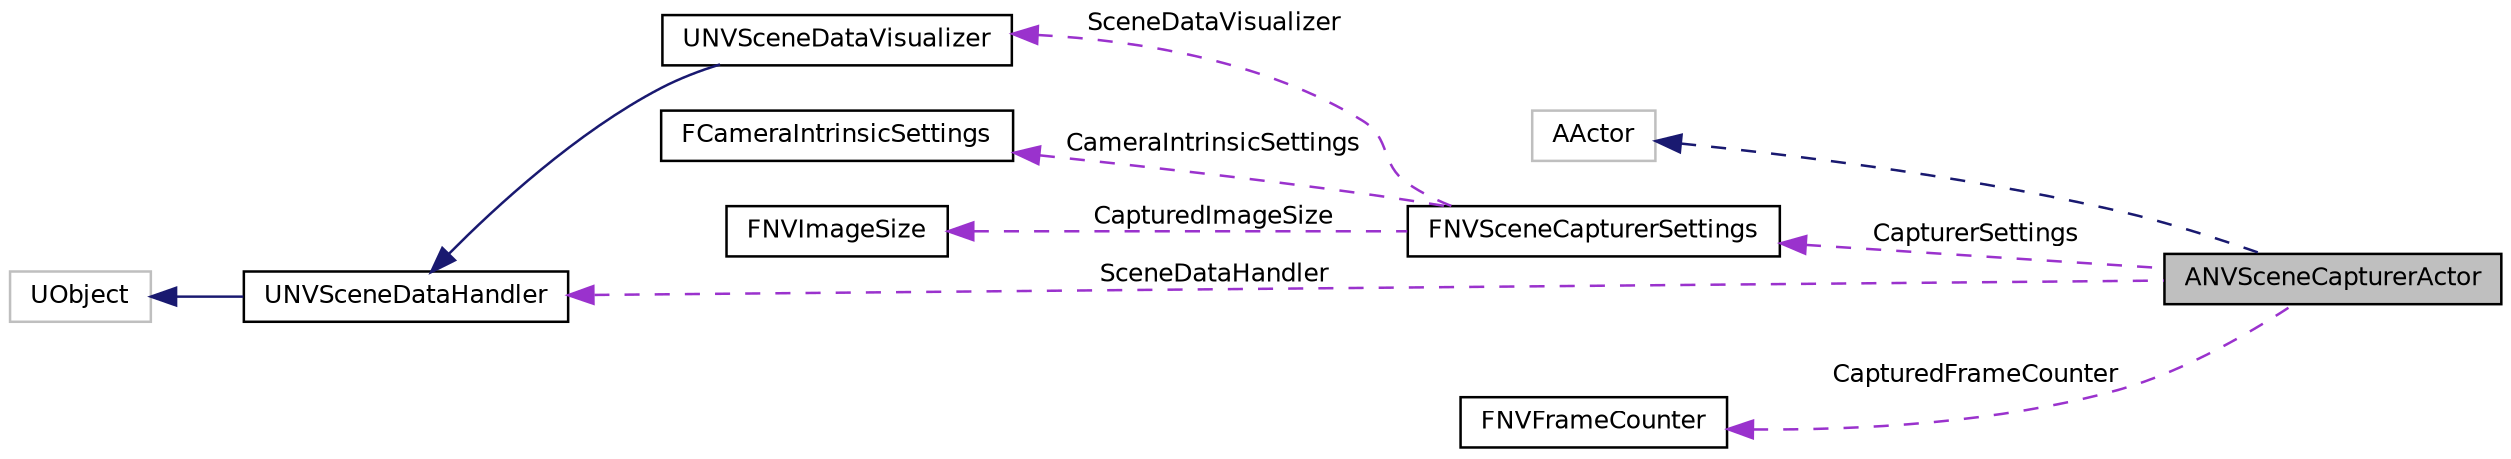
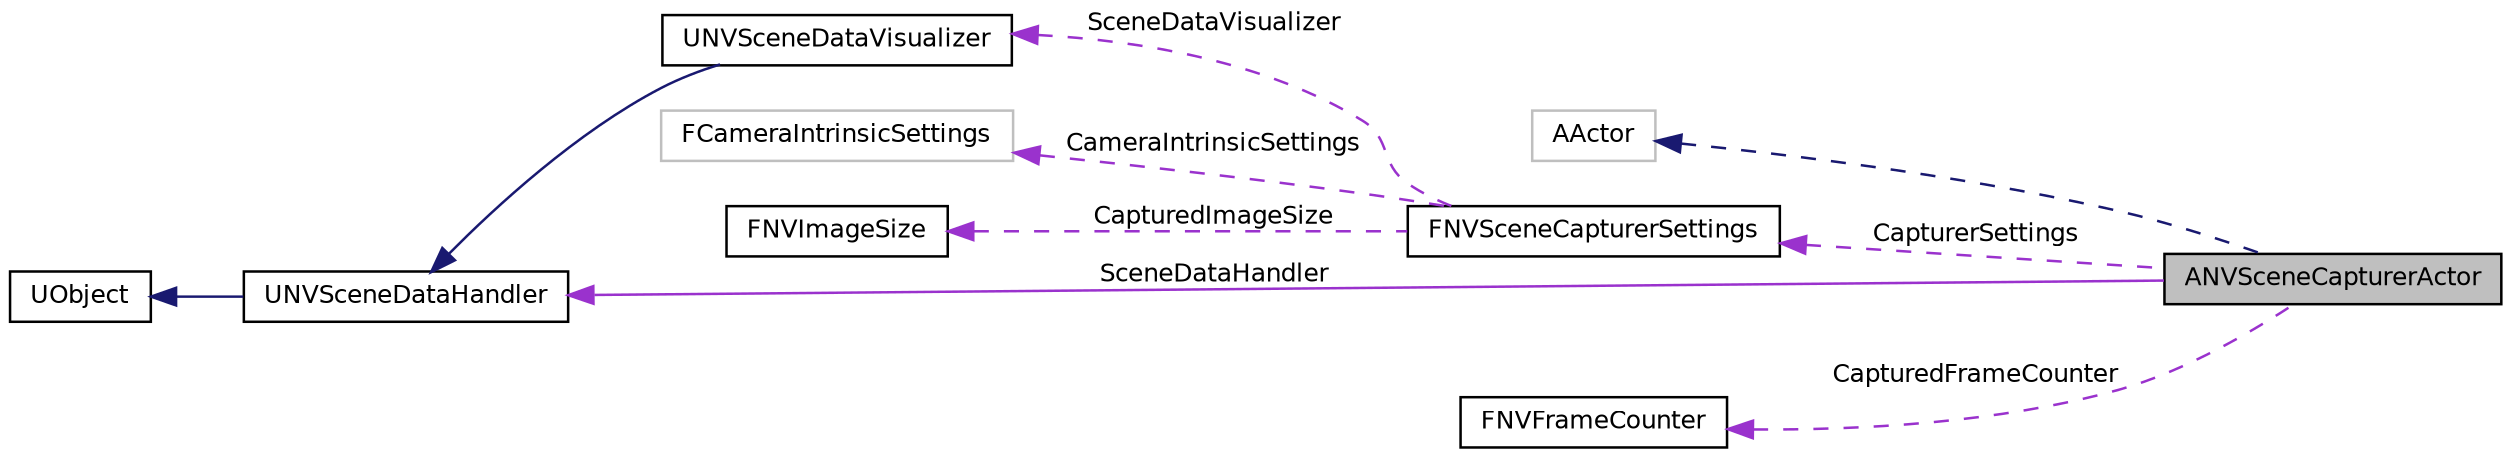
(837, 136) -> (837, 136)
(1379, 288) -> (1379, 288)
(80, 297) -> (80, 297)
